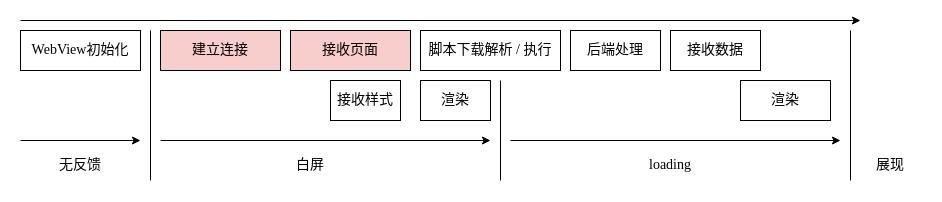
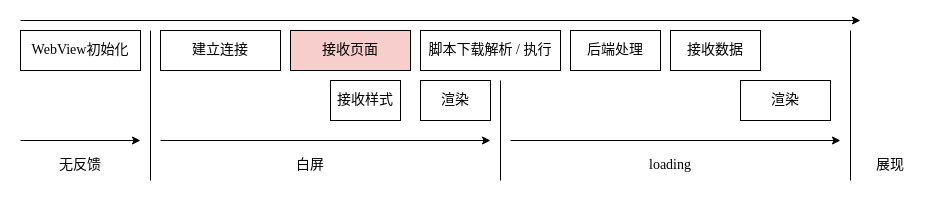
(221, 51) -> (221, 51)
